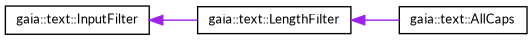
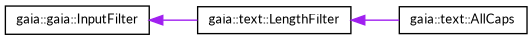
(77, 20) -> (77, 20)
